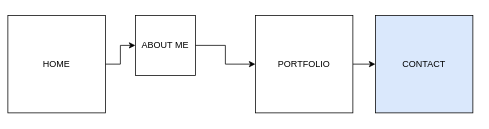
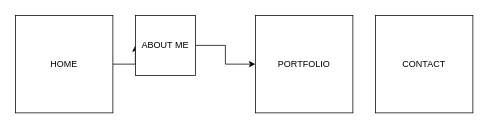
(57, 64) -> (64, 64)
(369, 64) -> none
(424, 64) -> (424, 64)
